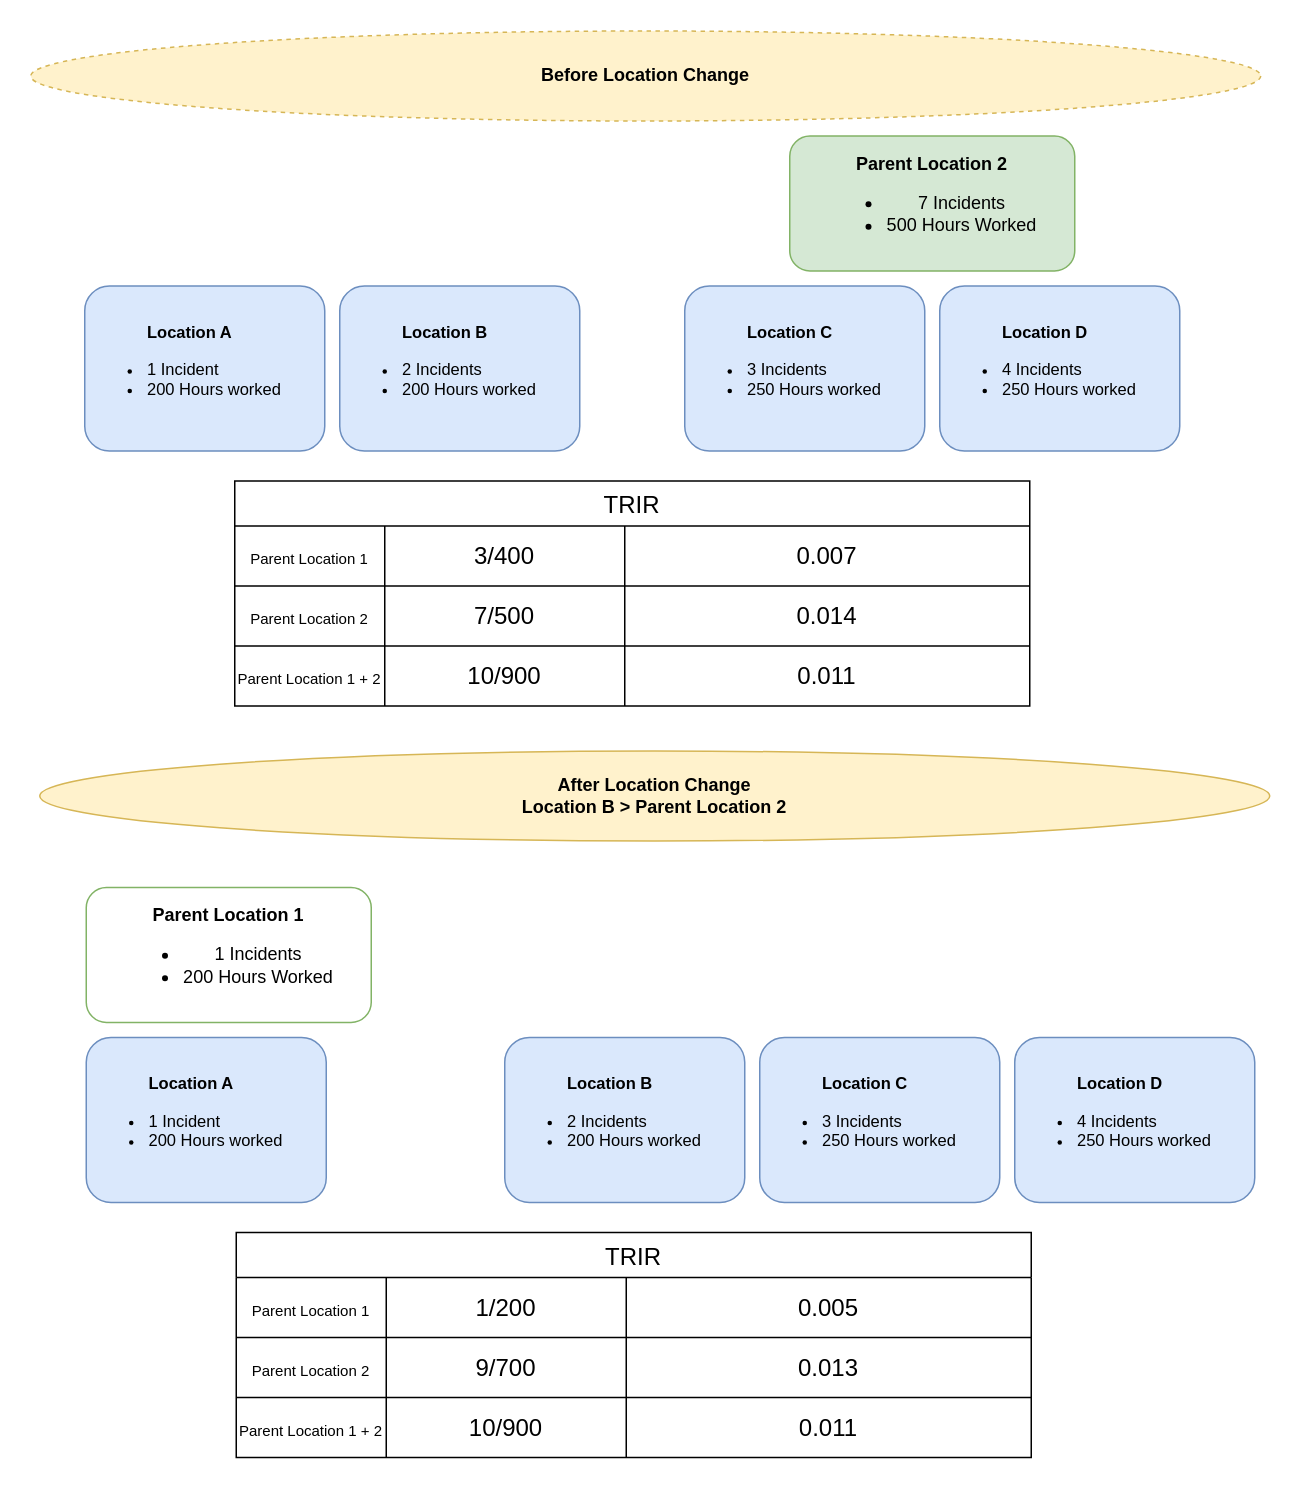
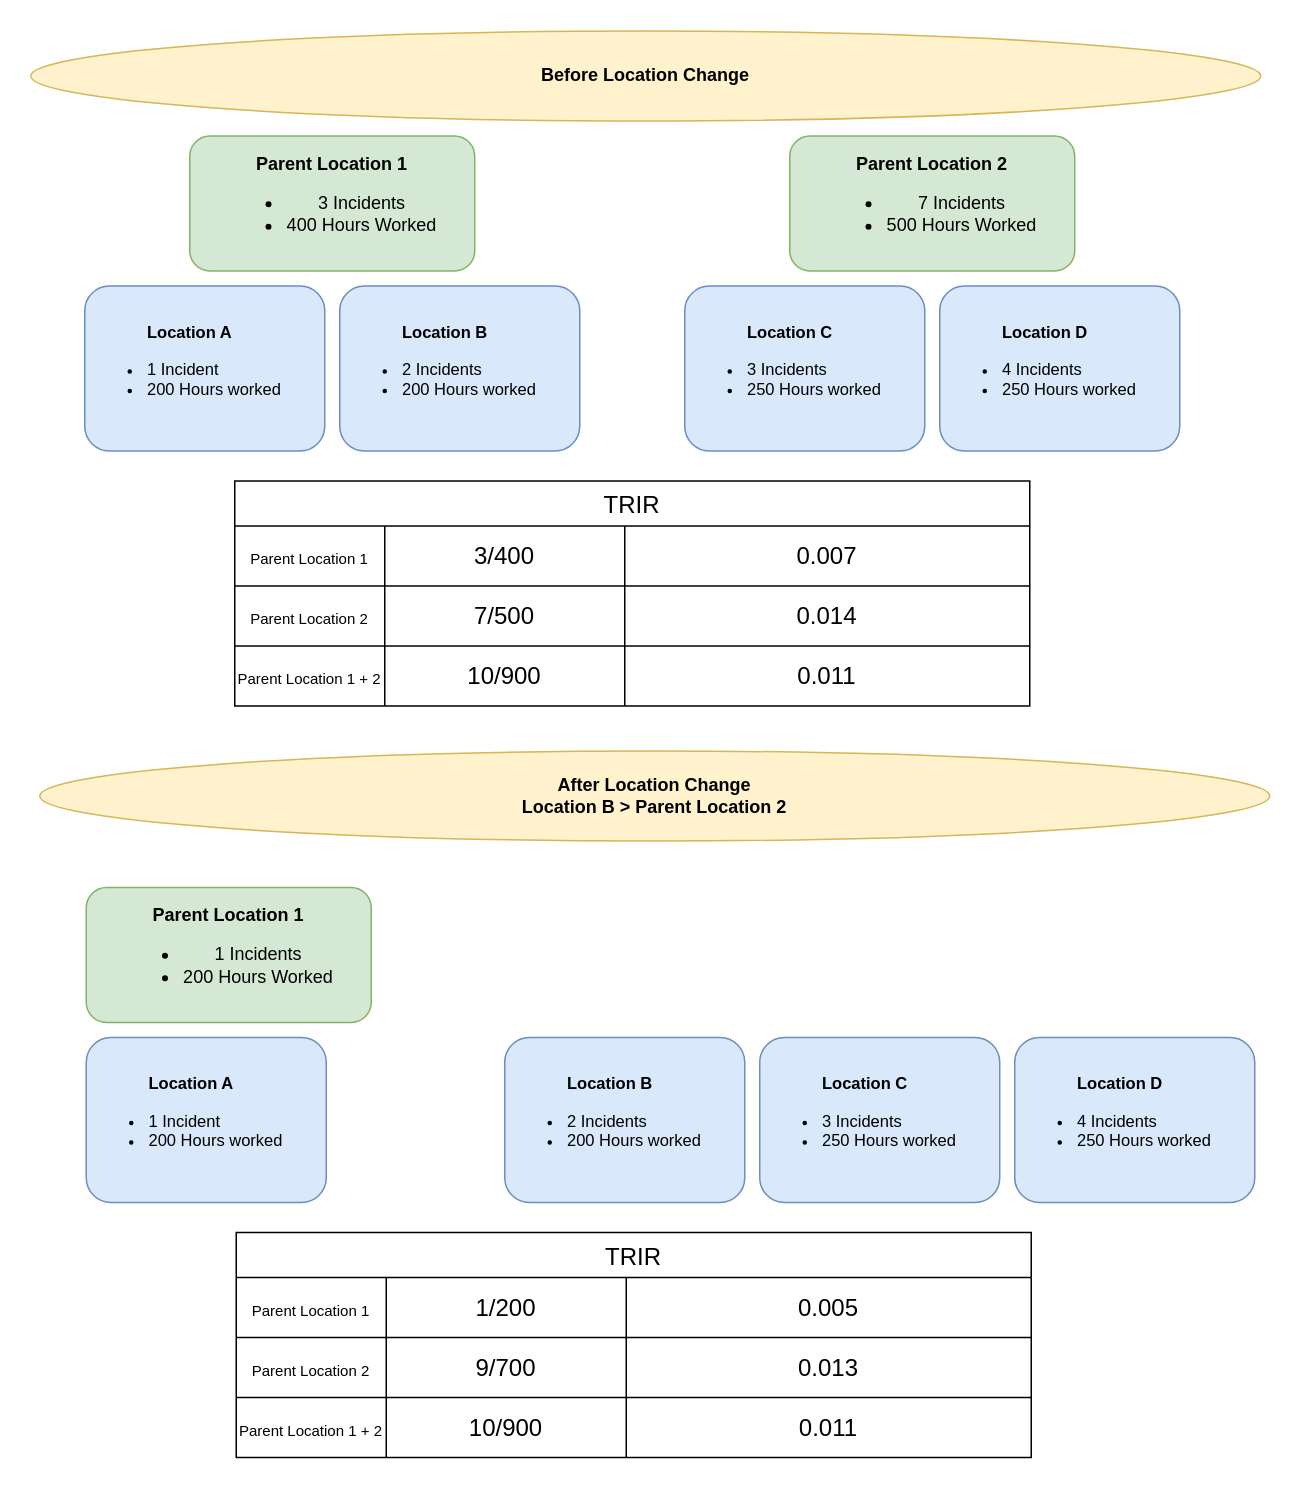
(646, 76) -> (646, 76)
none -> (332, 203)
(229, 955) -> (229, 955)
